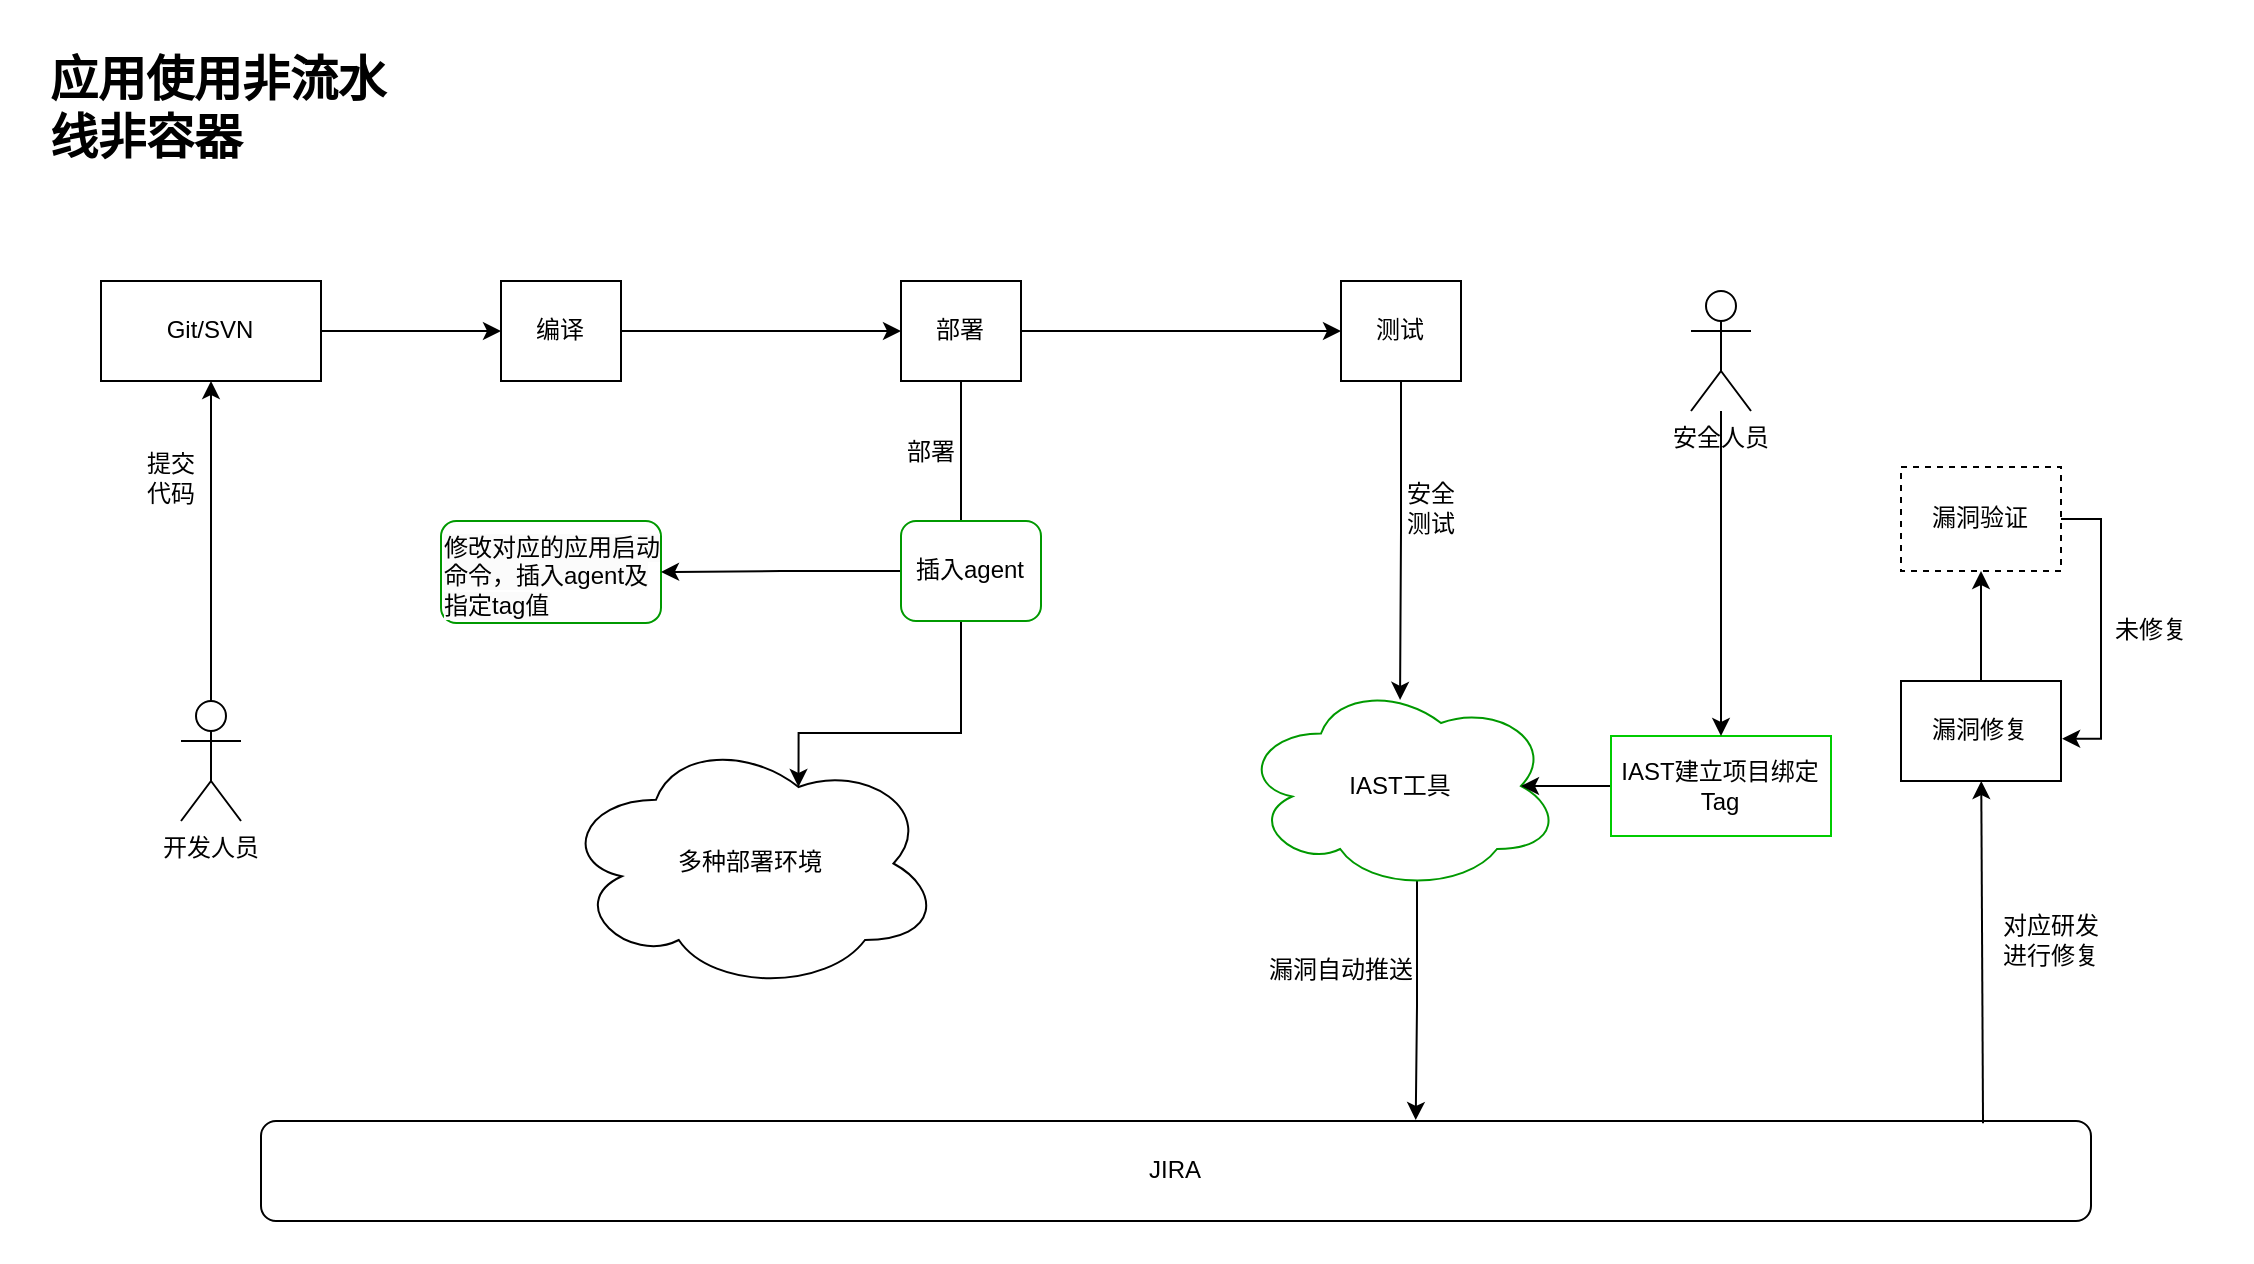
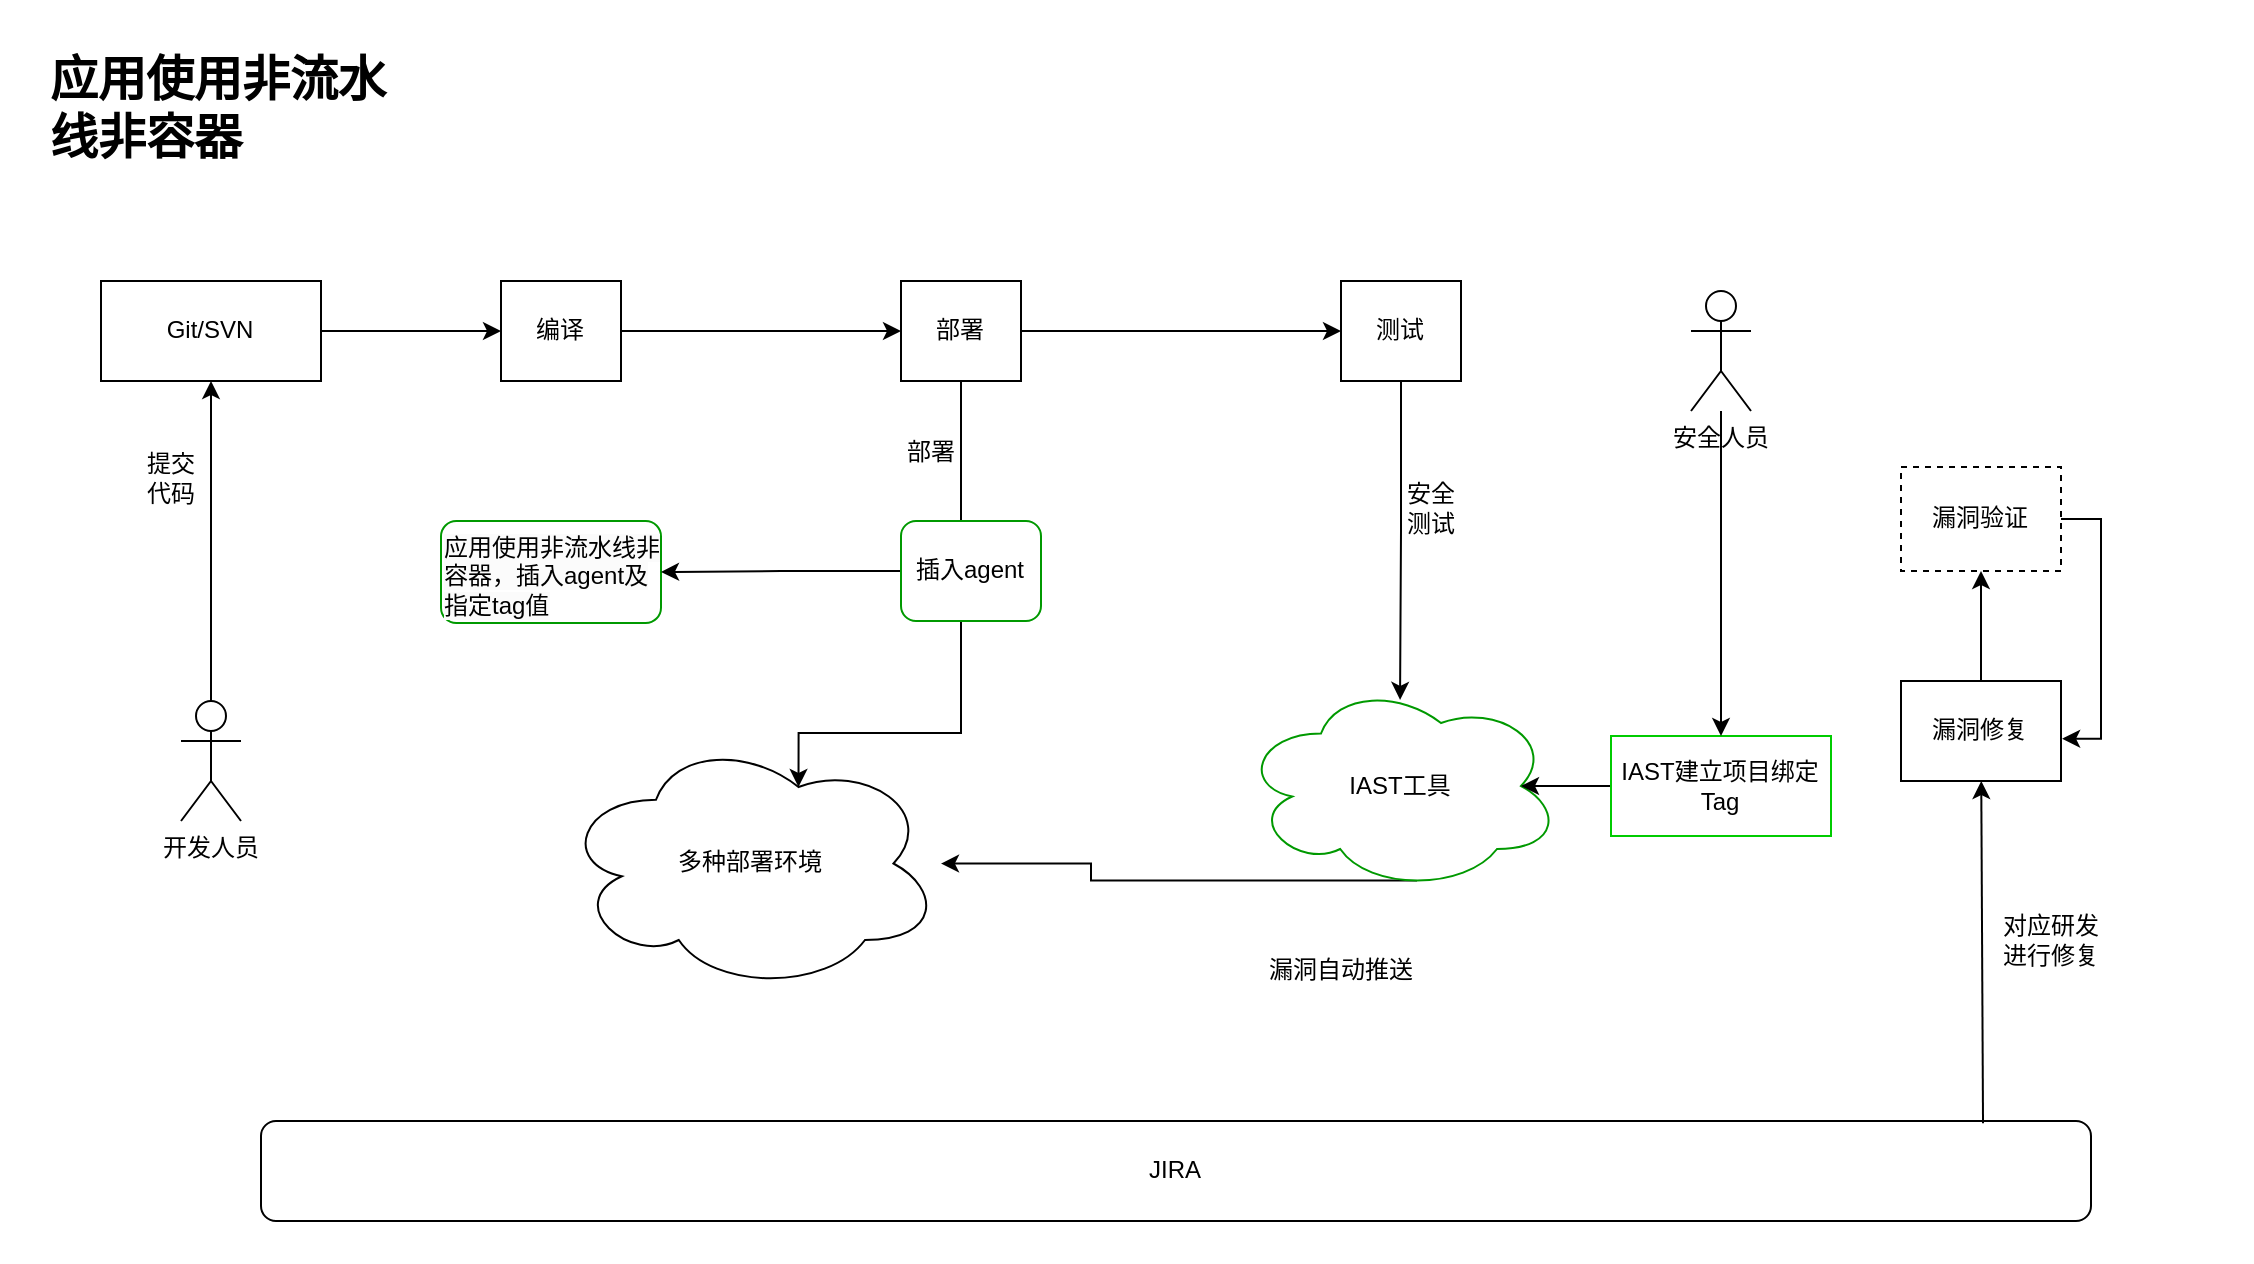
(553, 578) -> (553, 578)
(2151, 631) -> none
(1417, 994) -> (1177, 881)
